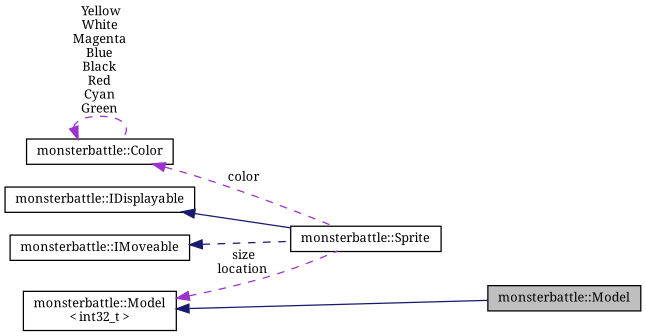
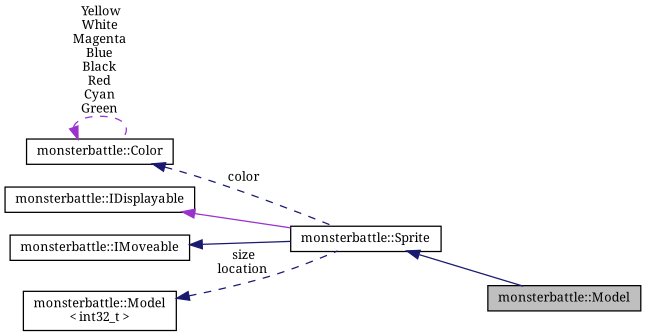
(251, 195) -> (251, 195)
(243, 221) -> (243, 221)
(246, 243) -> (246, 243)
(265, 278) -> (265, 278)
(339, 304) -> (471, 270)
